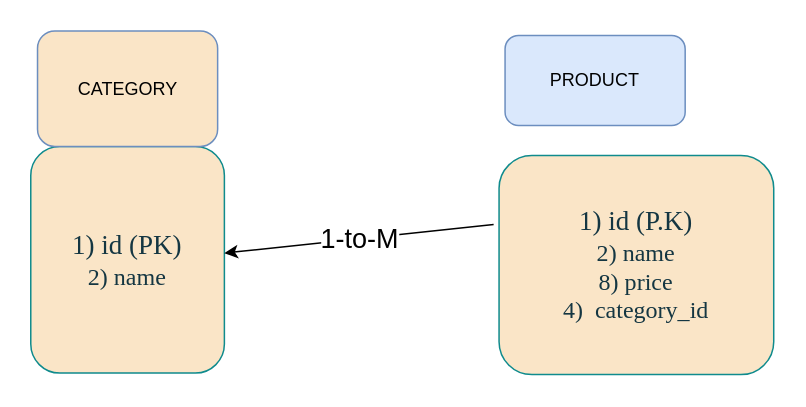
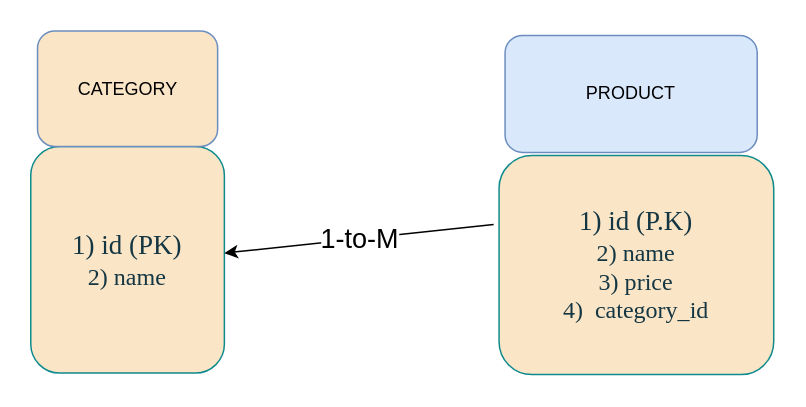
(595, 80) -> (631, 94)
(636, 265) -> (636, 265)
